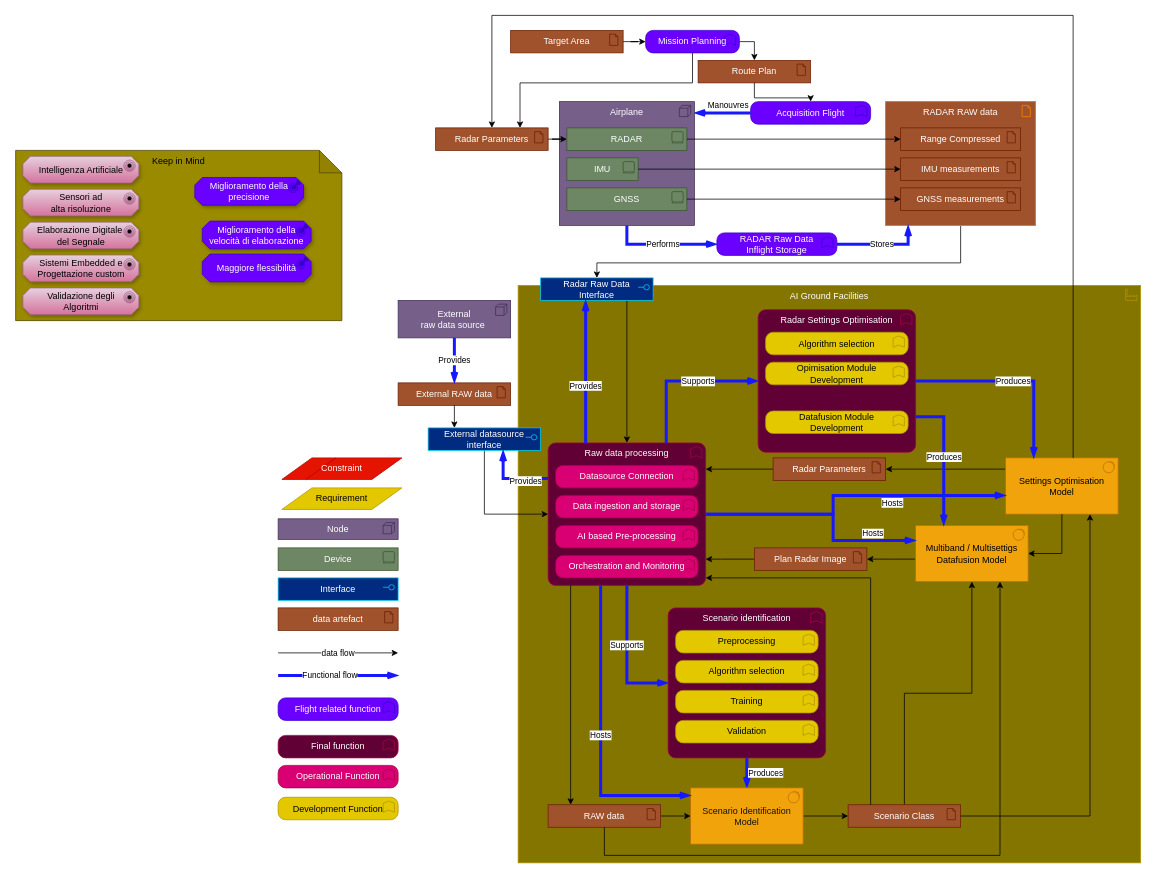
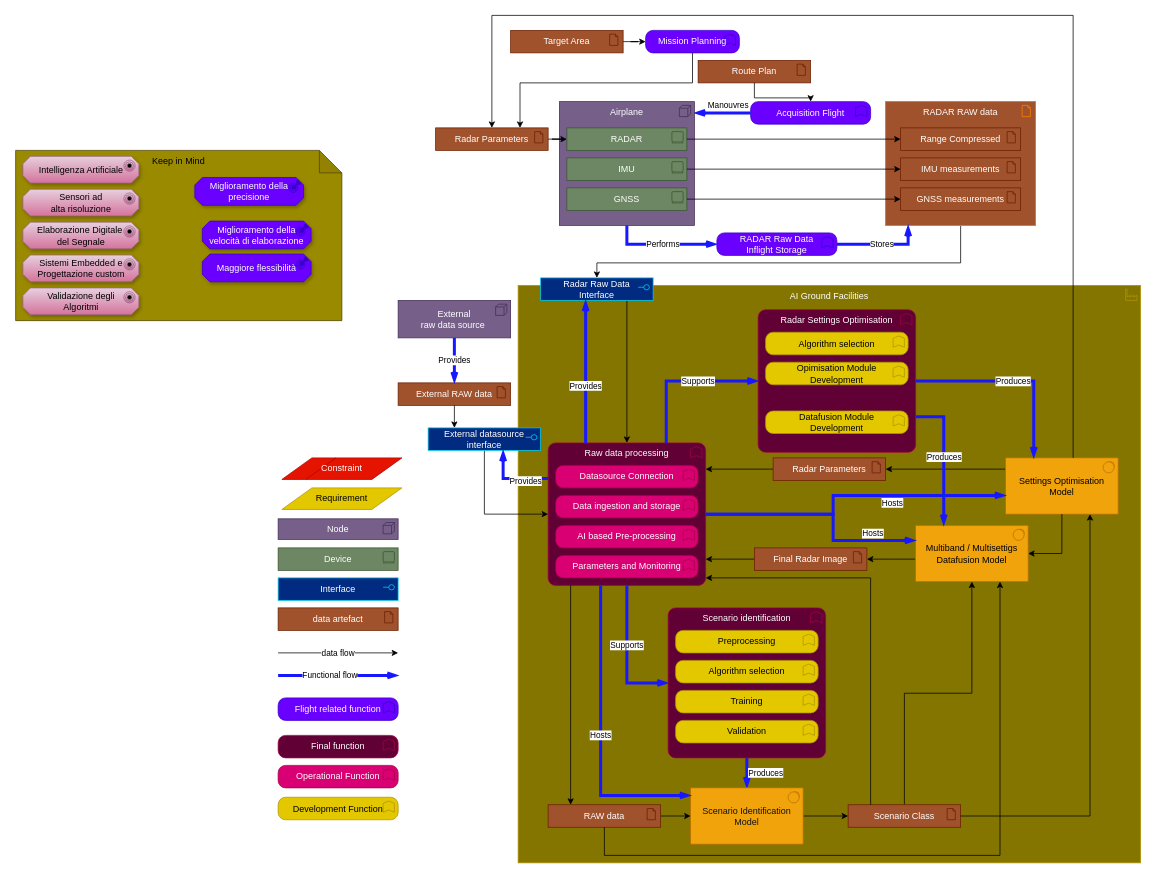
(753, 42) -> none
(602, 169) -> (627, 169)
(810, 559) -> (810, 559)
(627, 567) -> (627, 567)
